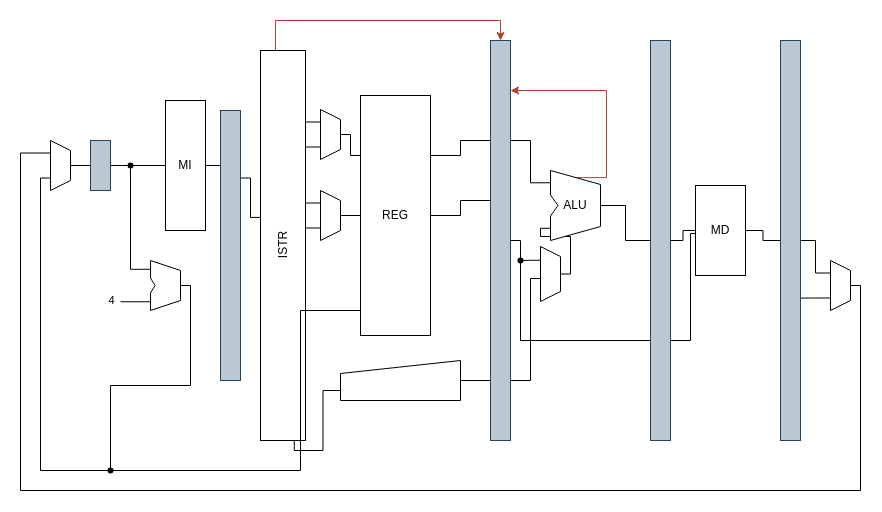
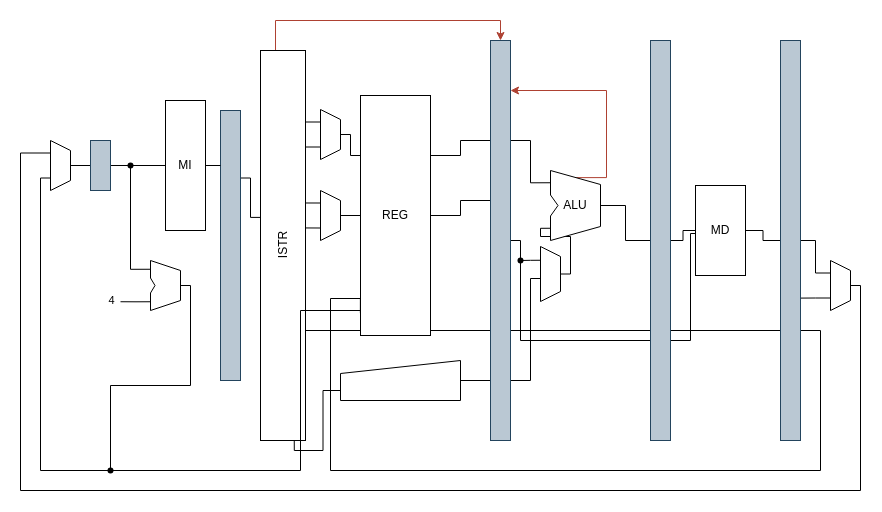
none -> (556, 471)
